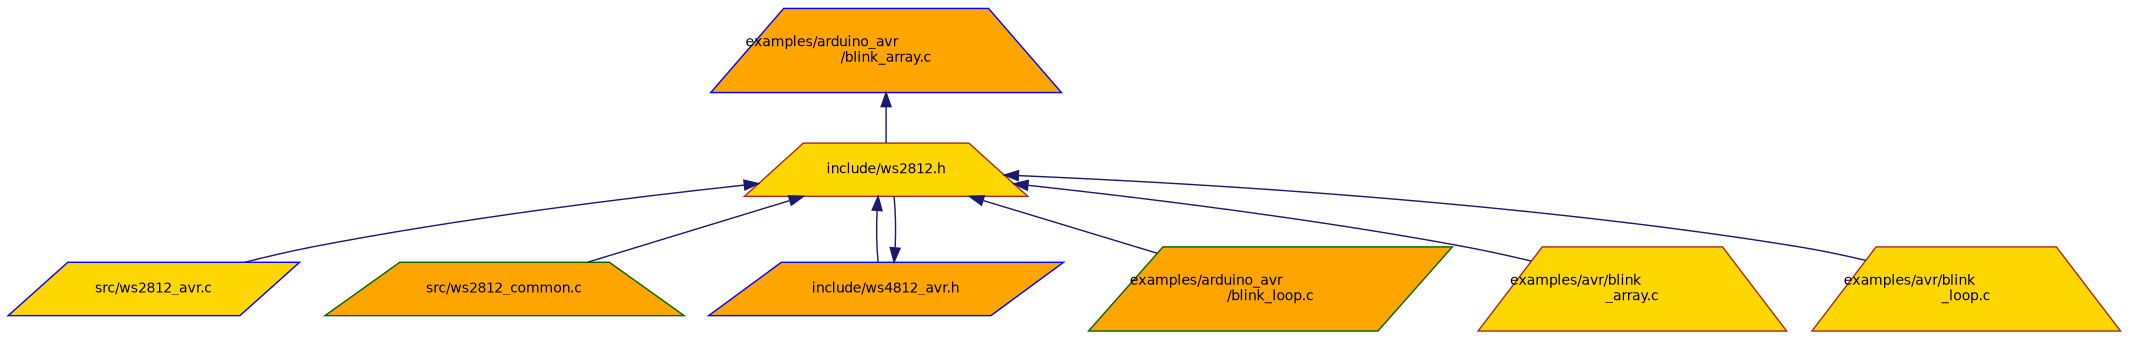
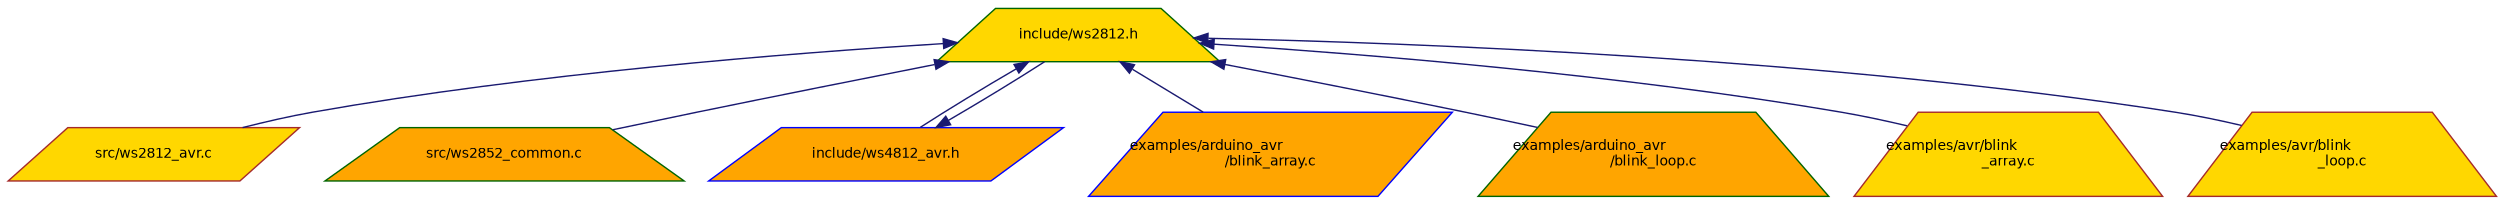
(886, 50) -> (1270, 154)
(886, 125) -> (1168, 91)
(886, 170) -> (1078, 35)
(154, 289) -> (154, 154)
(505, 289) -> (505, 154)
(1270, 289) -> (1653, 154)
